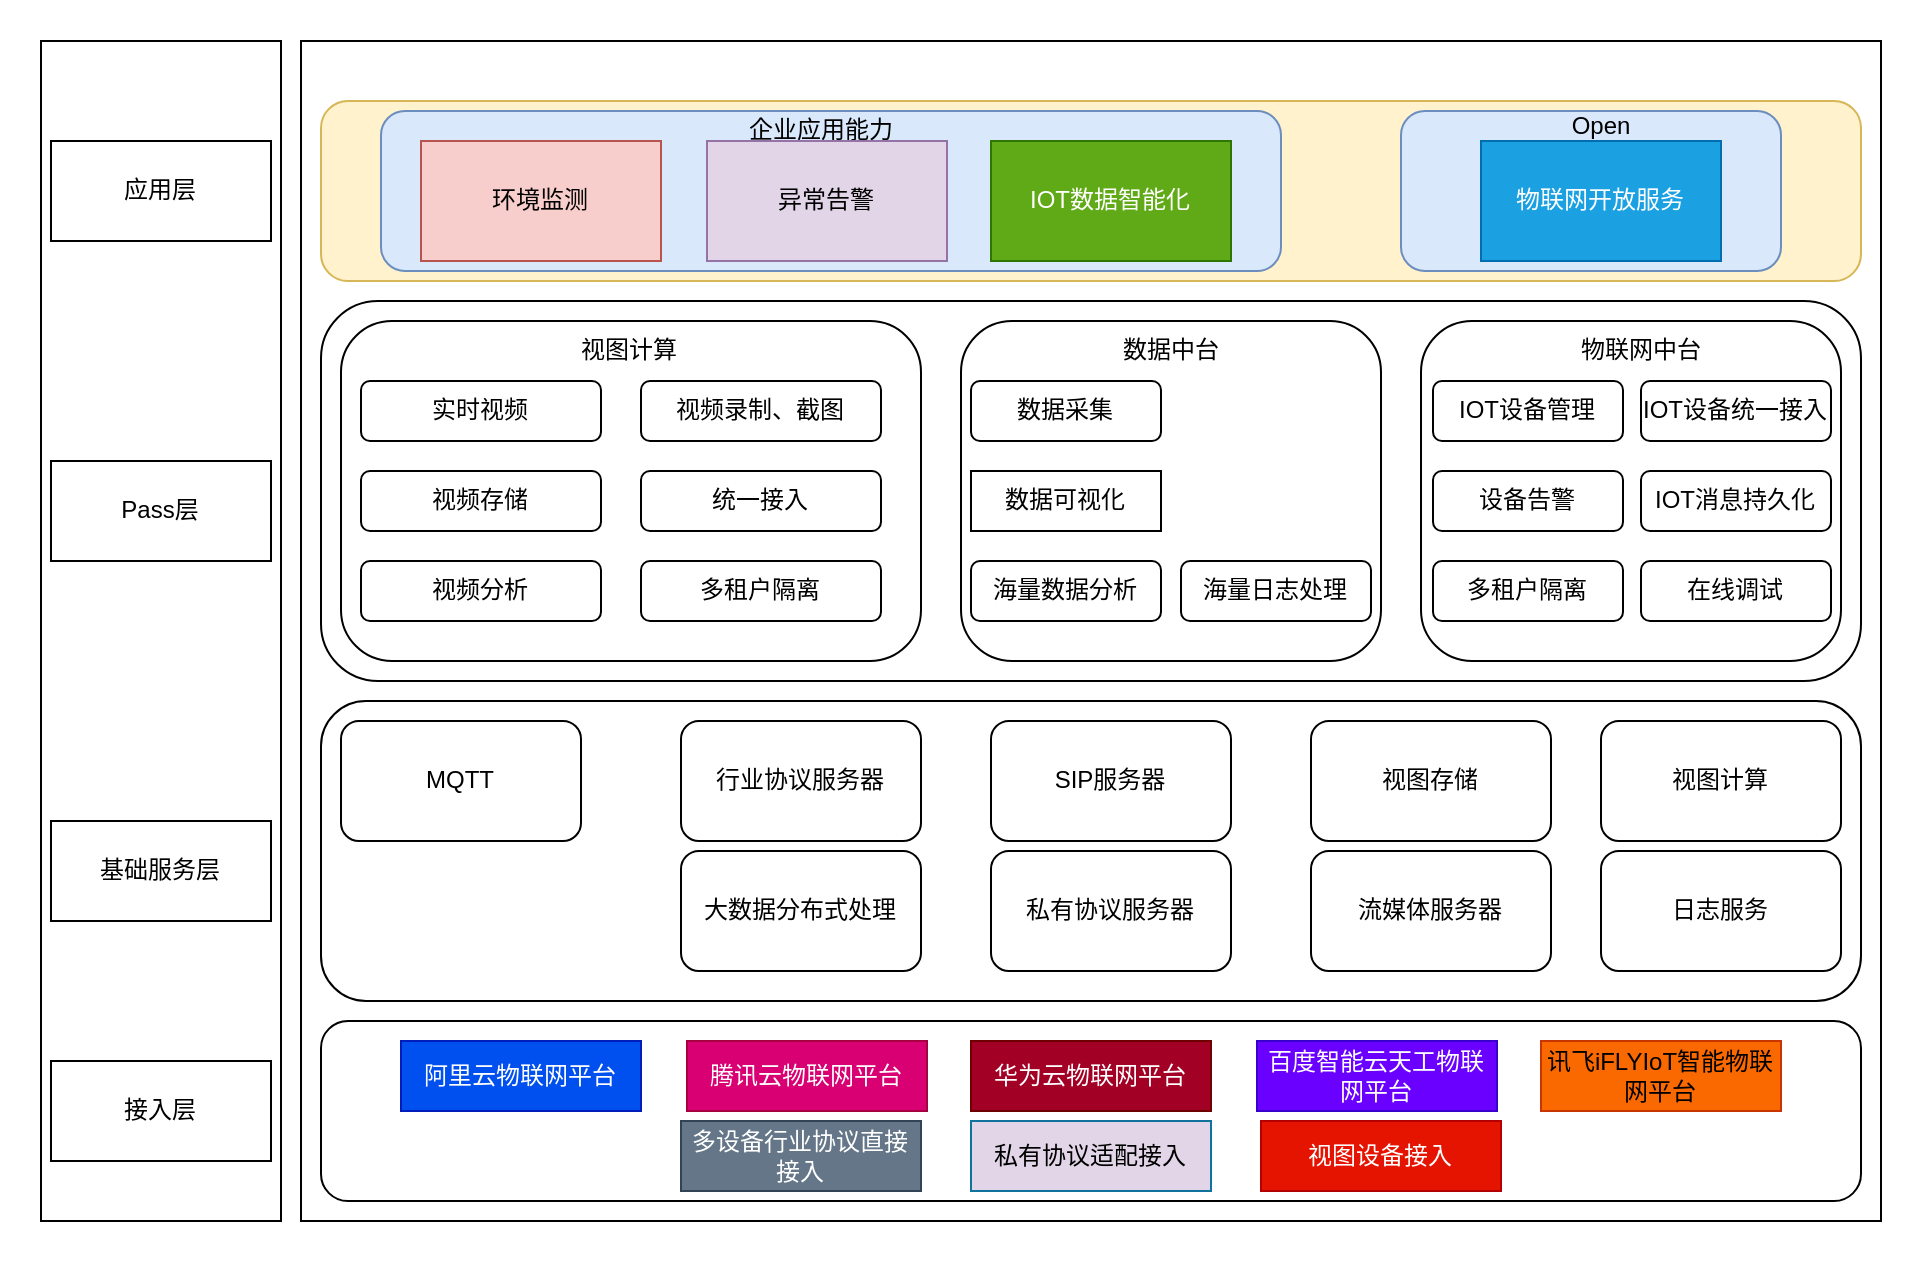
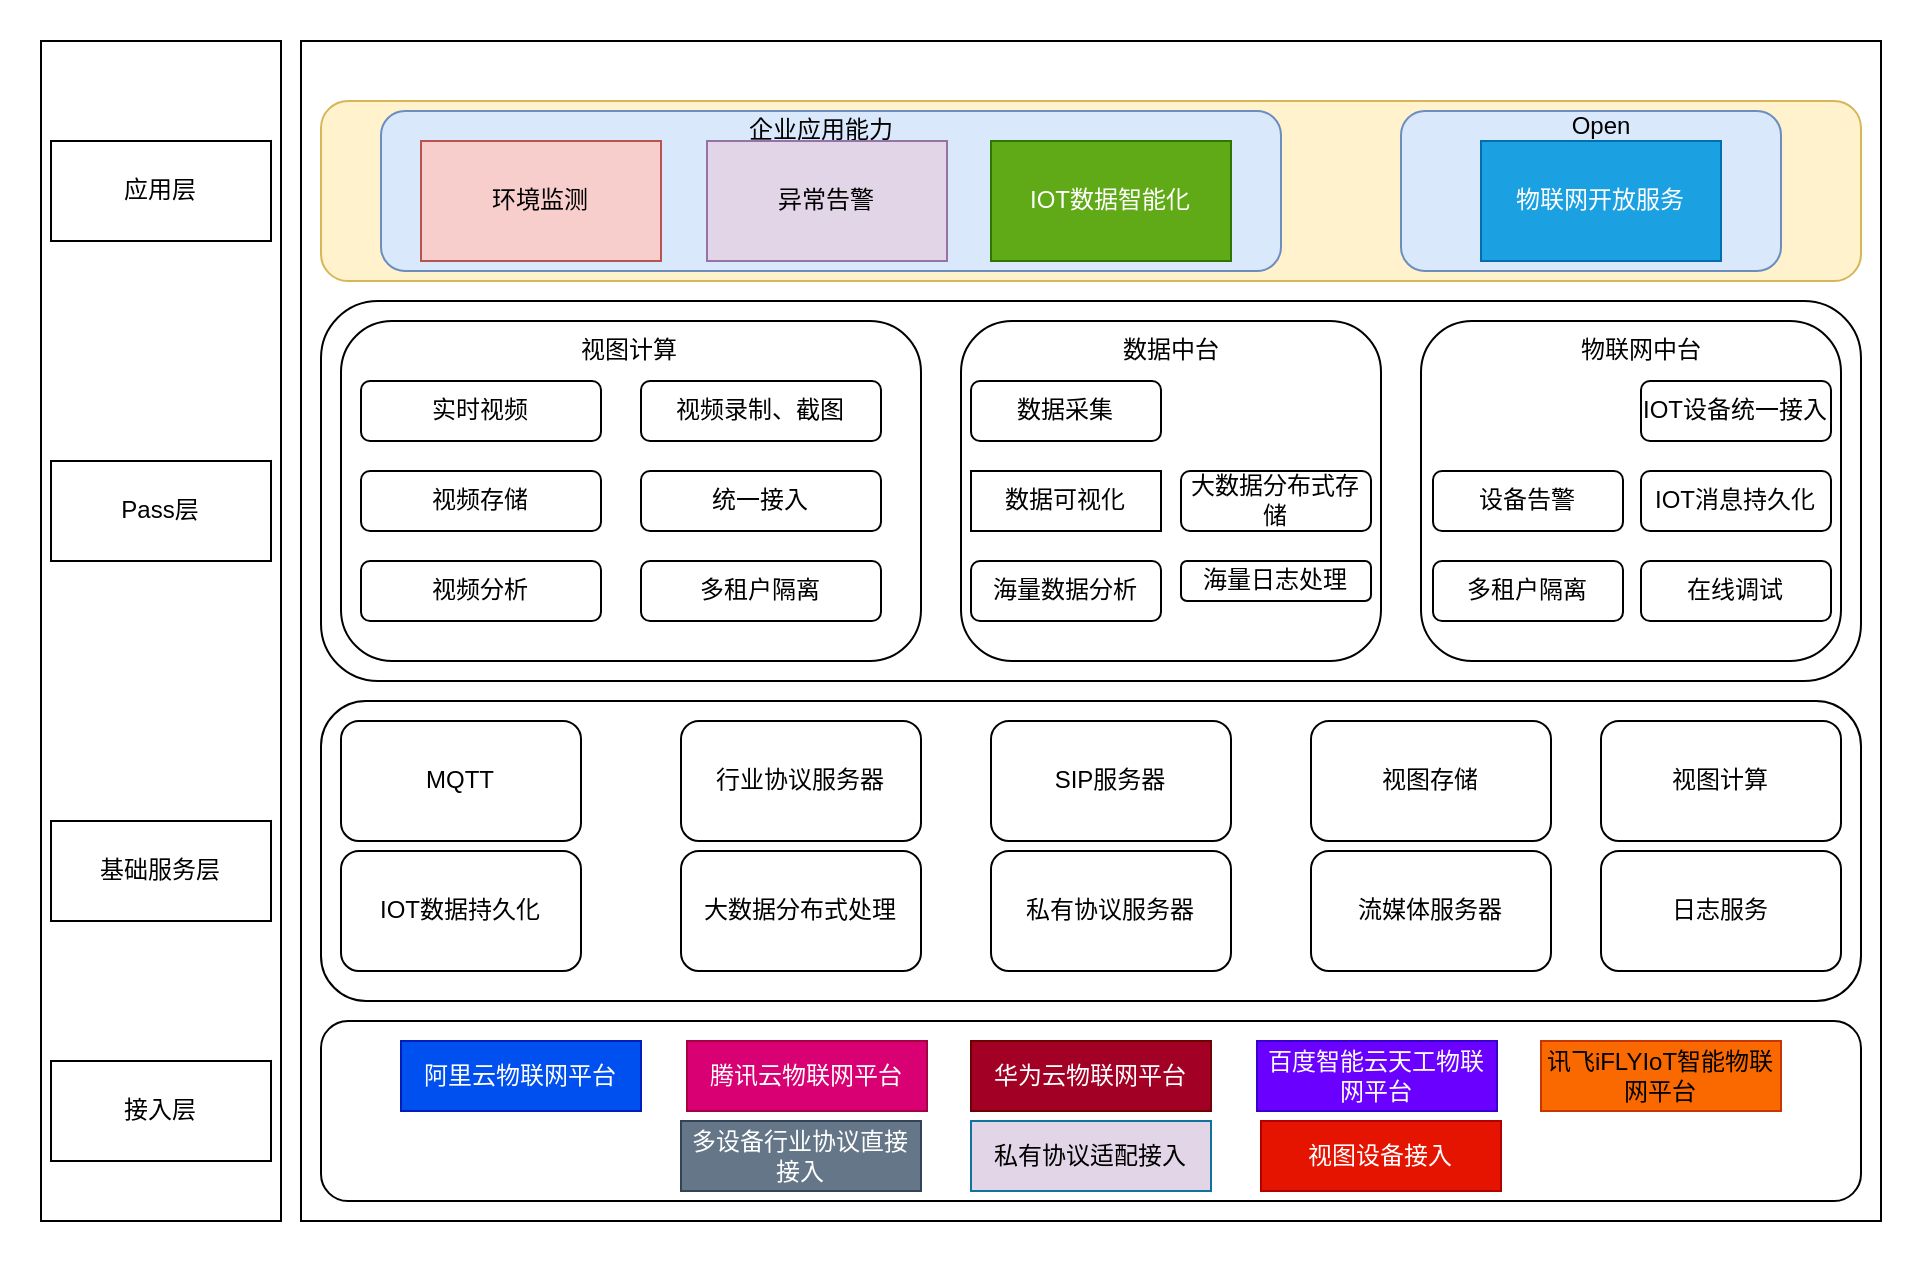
(1528, 411) -> none
none -> (1276, 501)
(1276, 591) -> (1276, 581)
none -> (461, 911)
